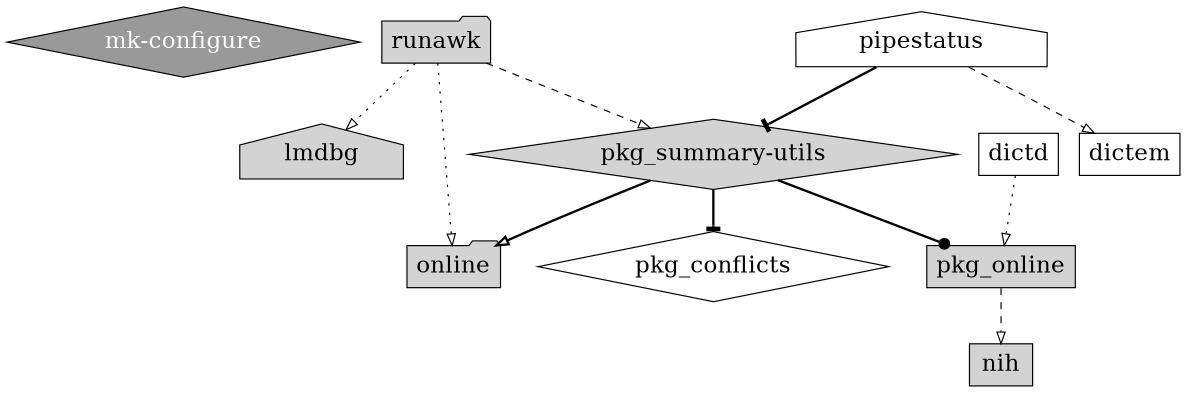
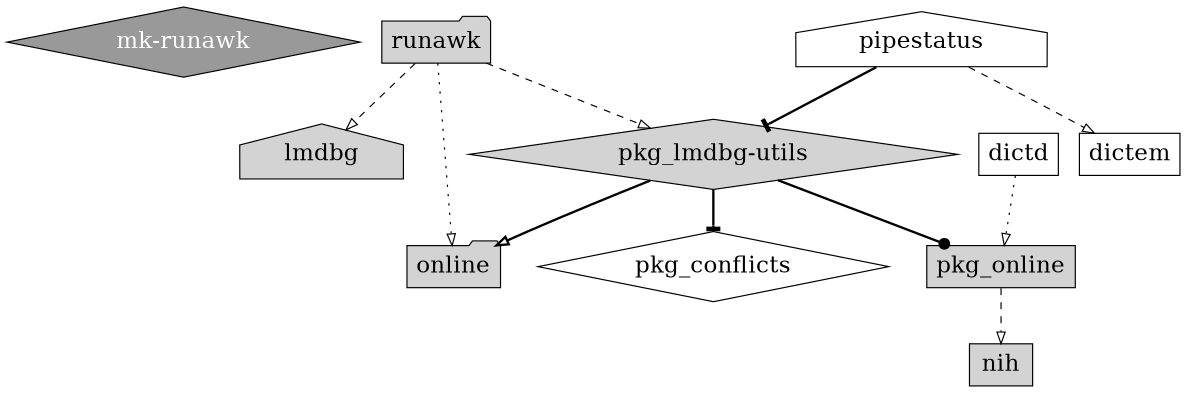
(184, 42) -> (184, 42)
(385, 92) -> (385, 92)
(713, 154) -> (713, 154)
